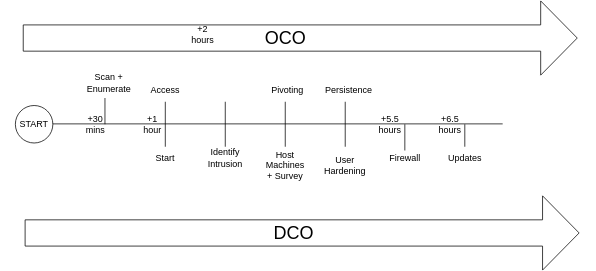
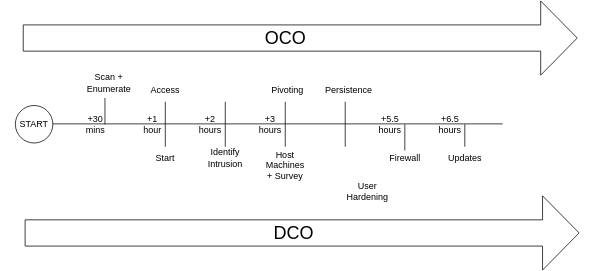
(203, 34) -> (210, 124)
none -> (270, 124)
(345, 165) -> (368, 192)
